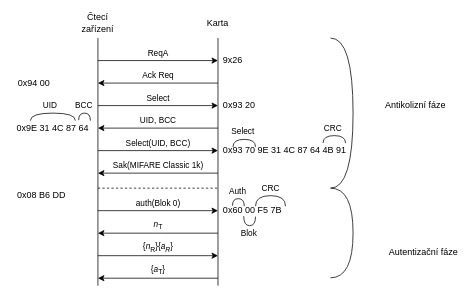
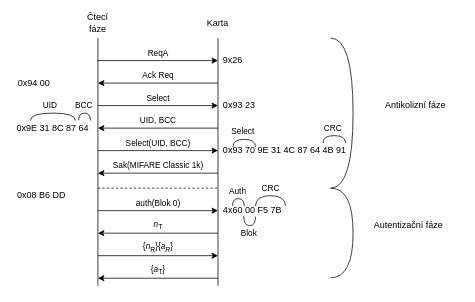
(98, 23) -> (98, 23)
(240, 105) -> (240, 105)
(53, 128) -> (53, 128)
(252, 210) -> (252, 210)
(429, 252) -> (414, 225)
